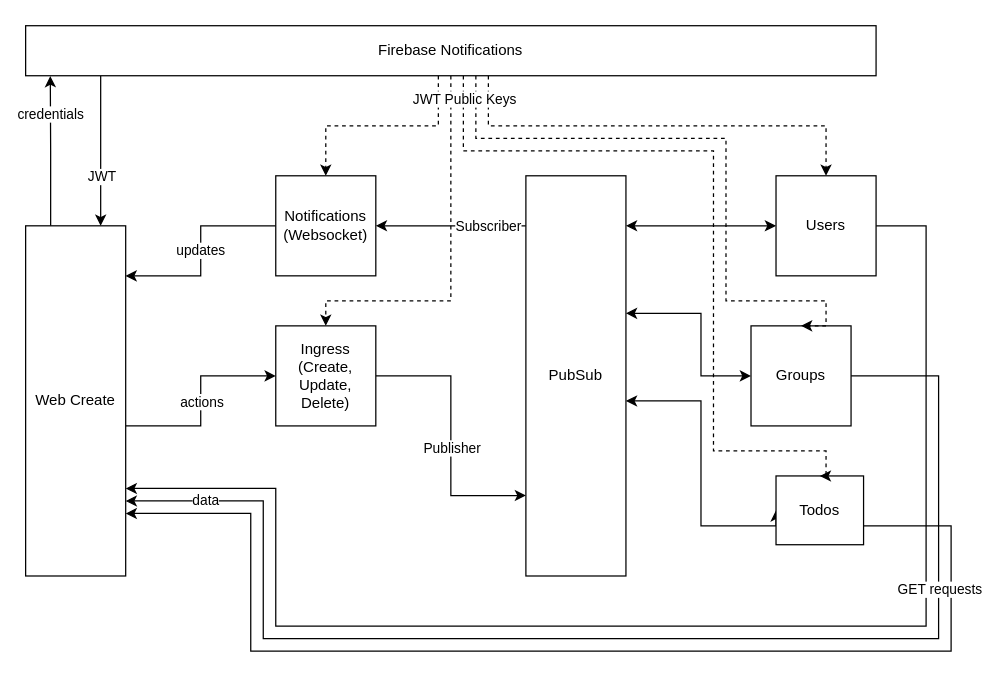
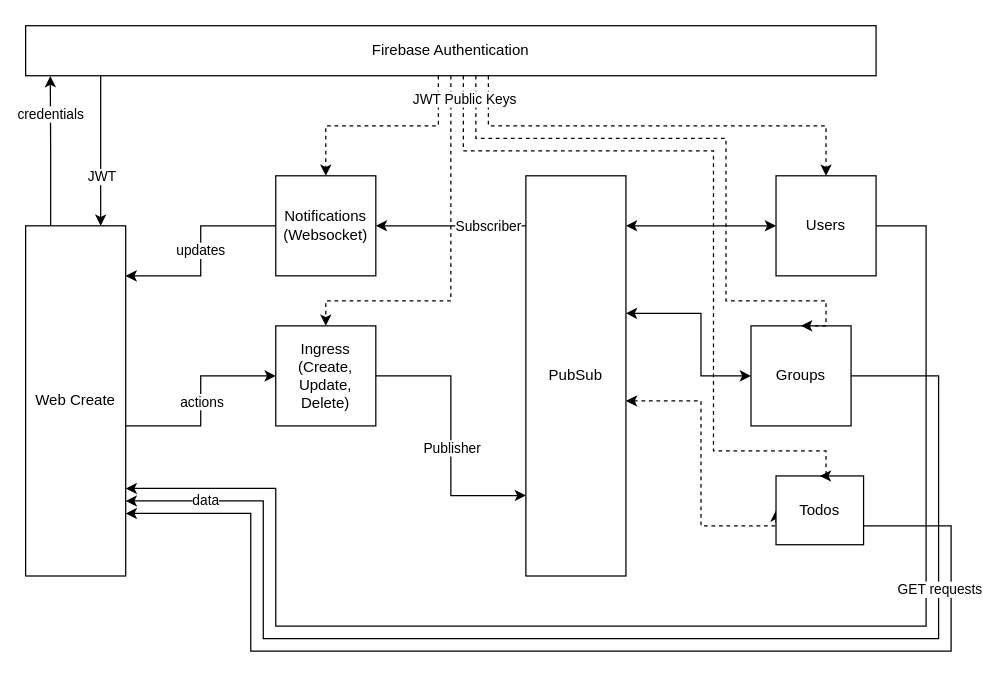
(451, 51) -> (451, 51)
(701, 466) -> (701, 466)
